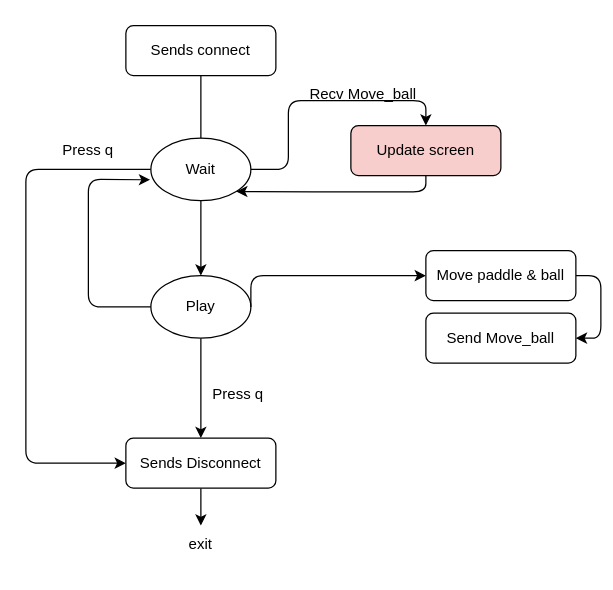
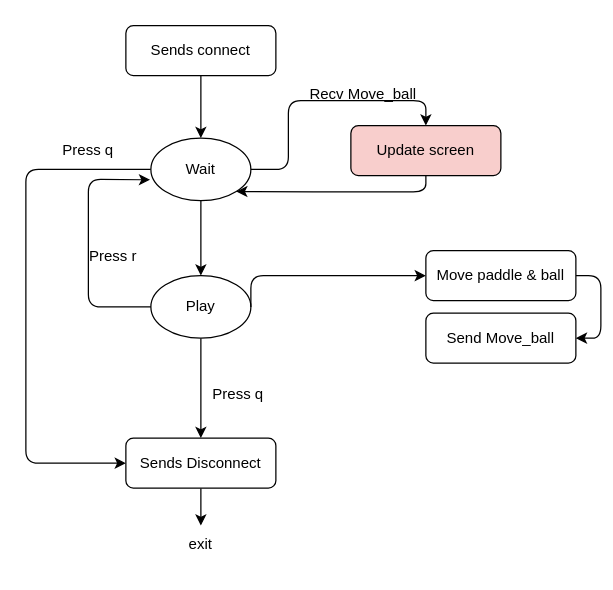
(201, 131) -> (201, 128)
none -> (113, 257)
